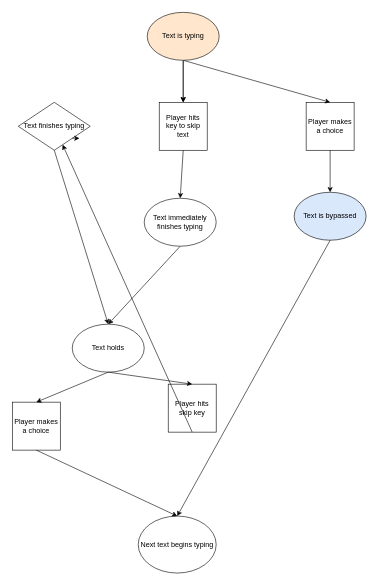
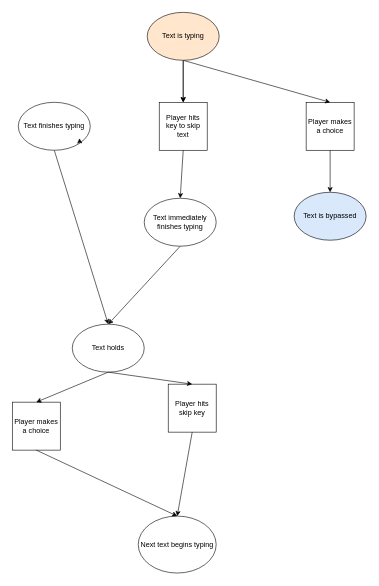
(54, 126) -> (54, 126)
(128, 290) -> (185, 472)
(255, 376) -> none
